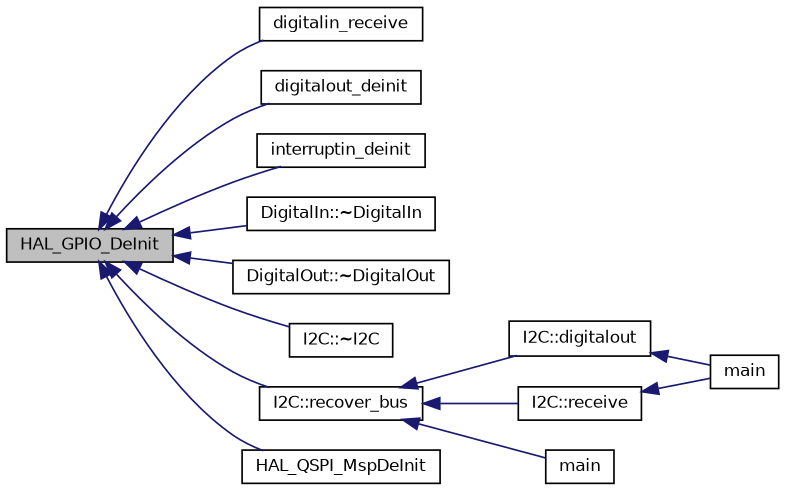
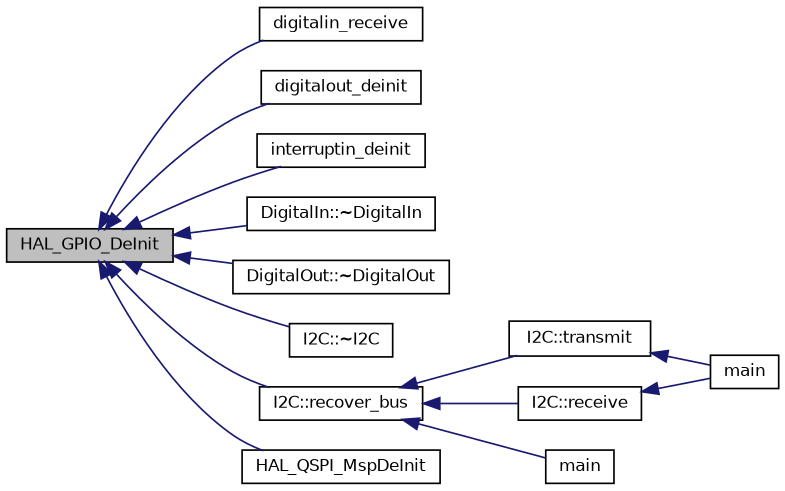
(580, 339) -> (580, 339)
